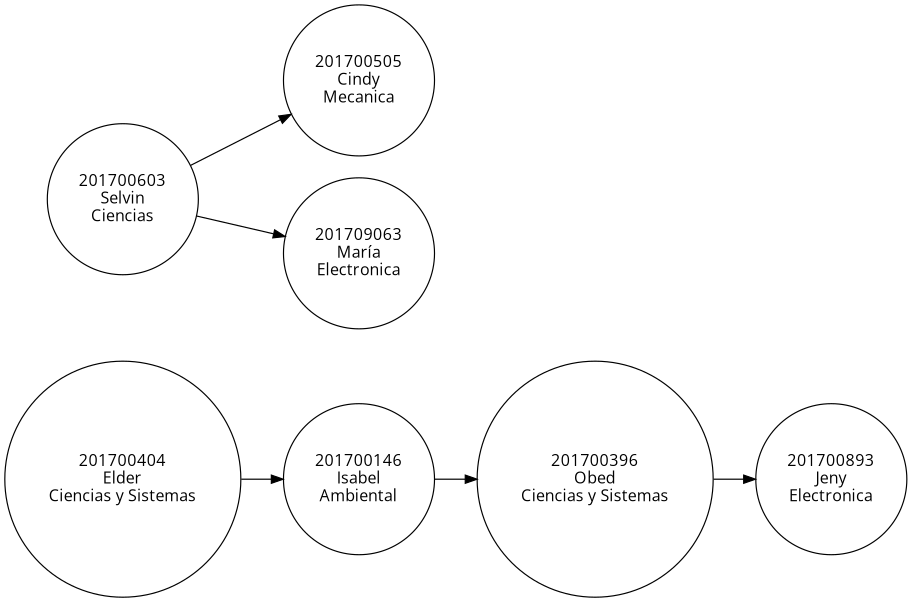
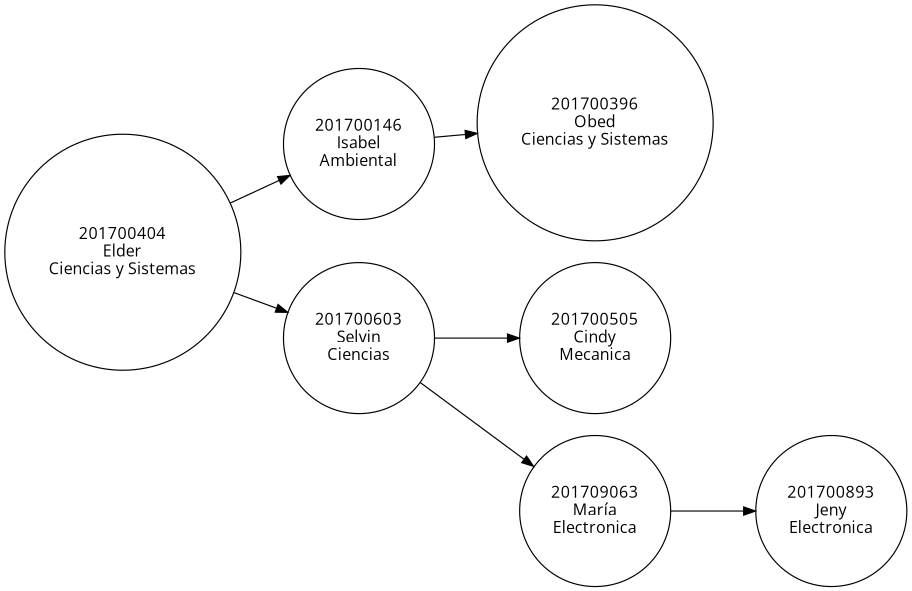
none -> (255, 300)
(729, 479) -> (707, 511)
